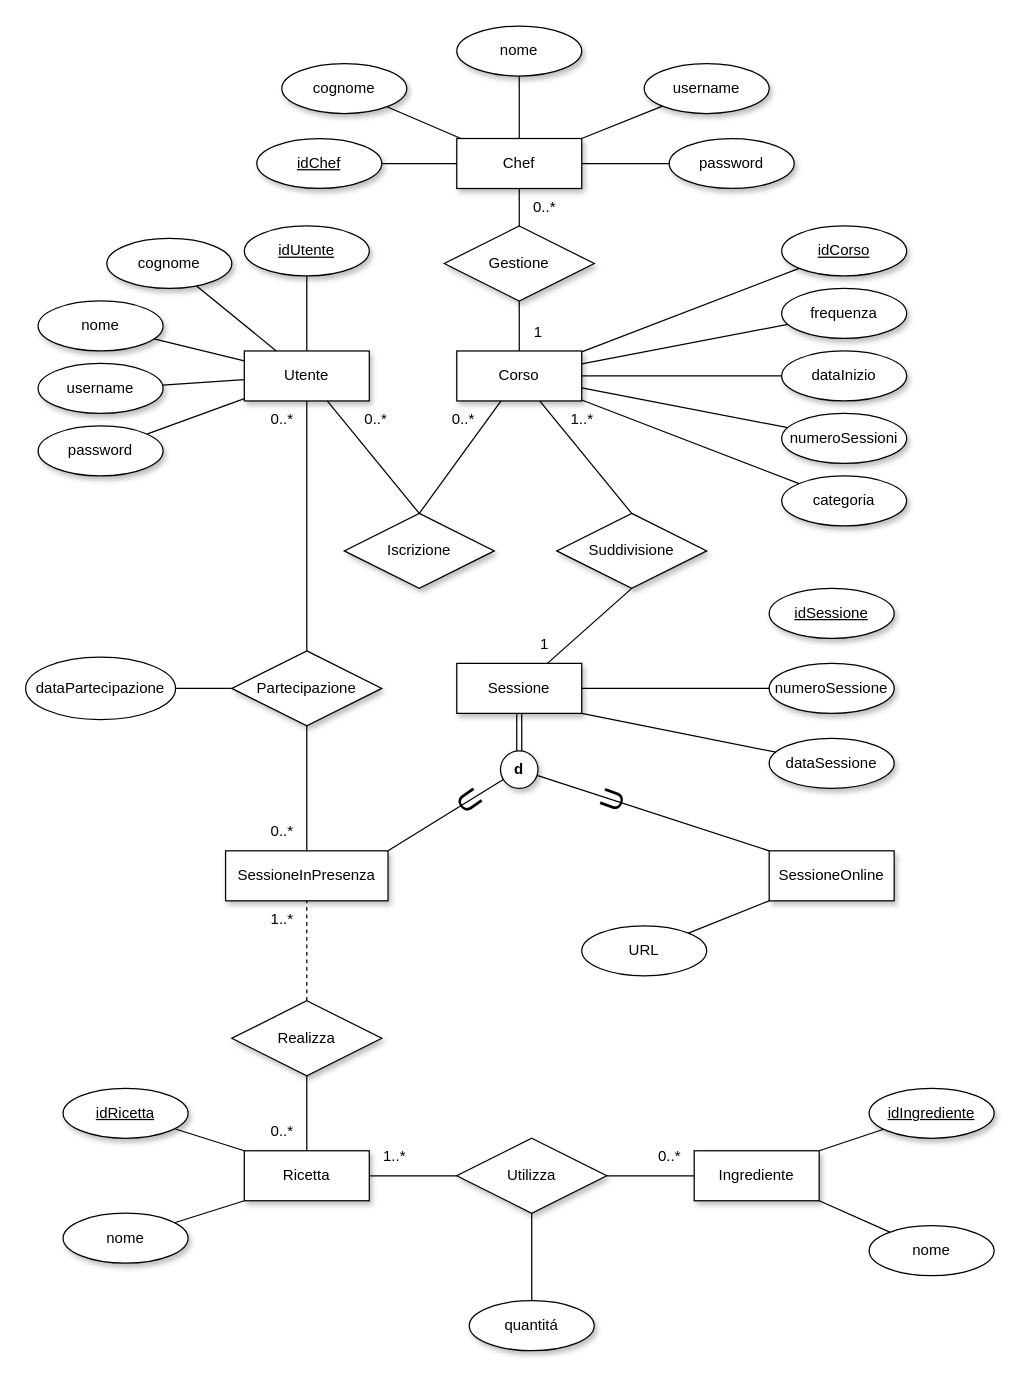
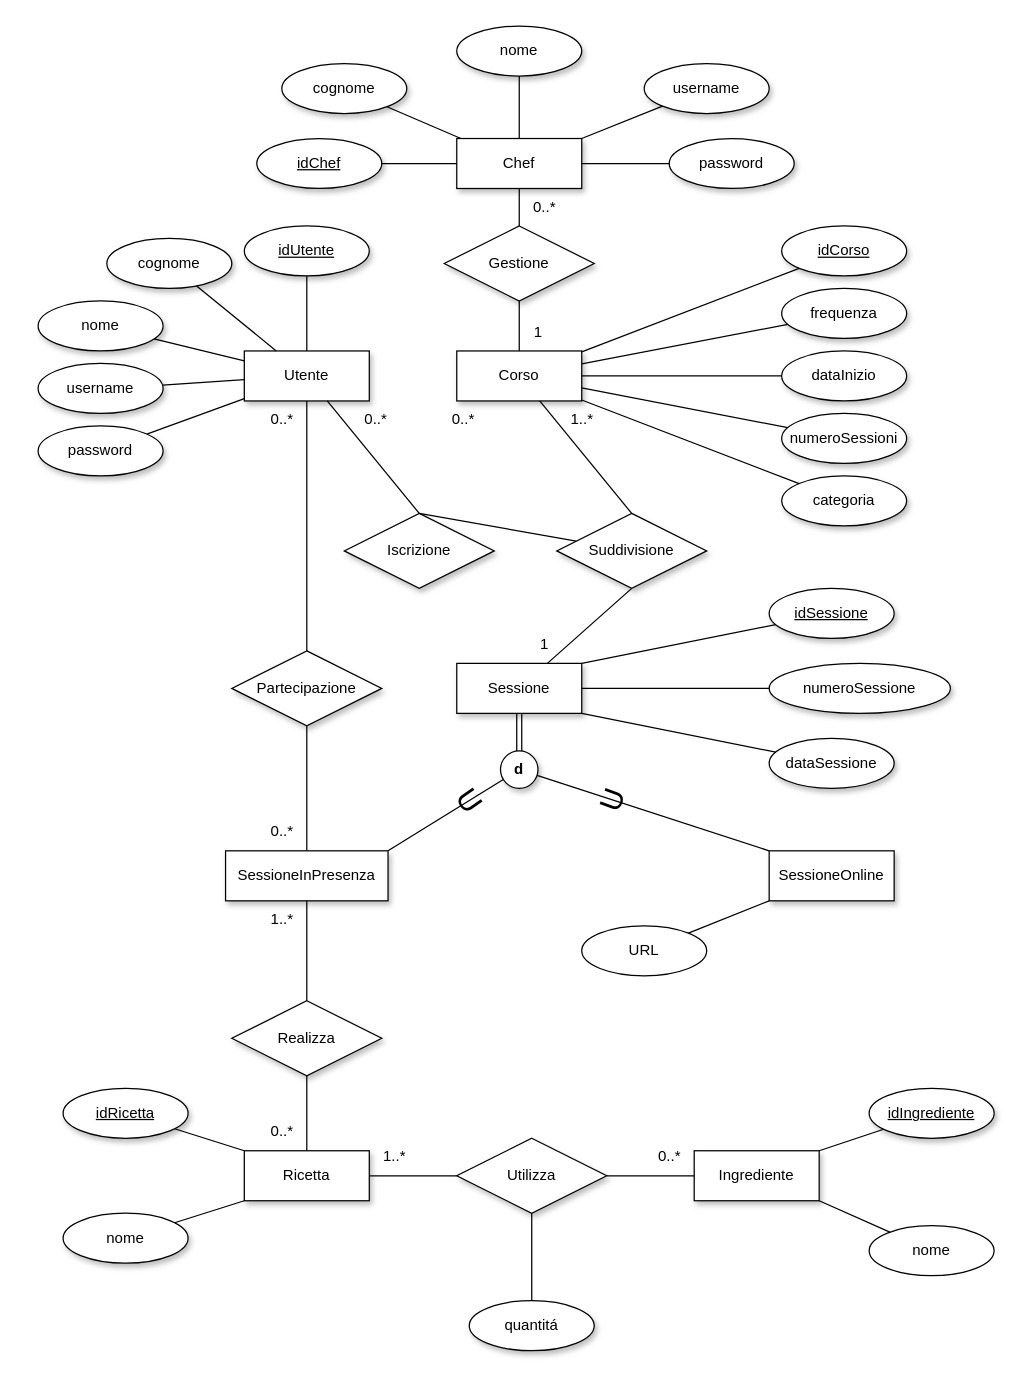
(460, 457) -> (497, 527)
none -> (678, 644)
(101, 688) -> none
(204, 688) -> none
(832, 688) -> (860, 688)
(307, 950) -> (307, 950)
